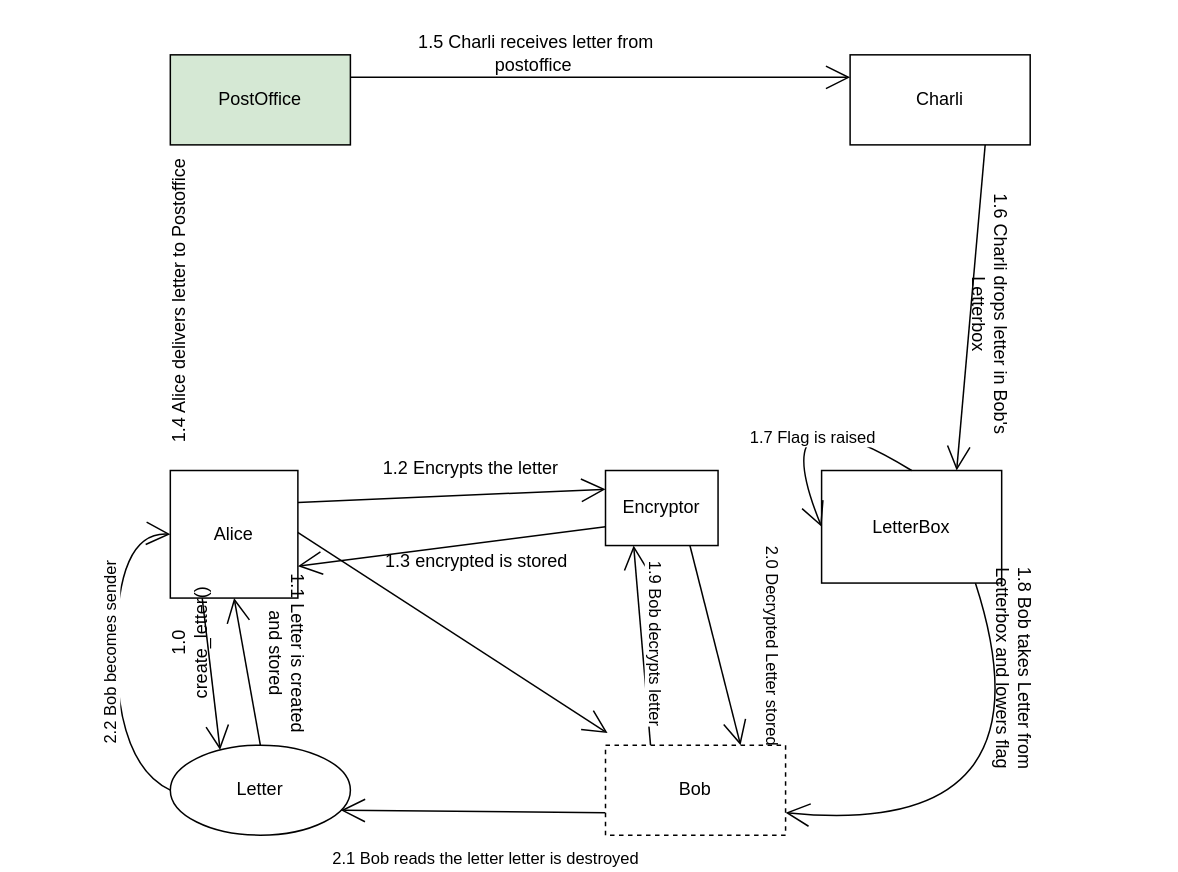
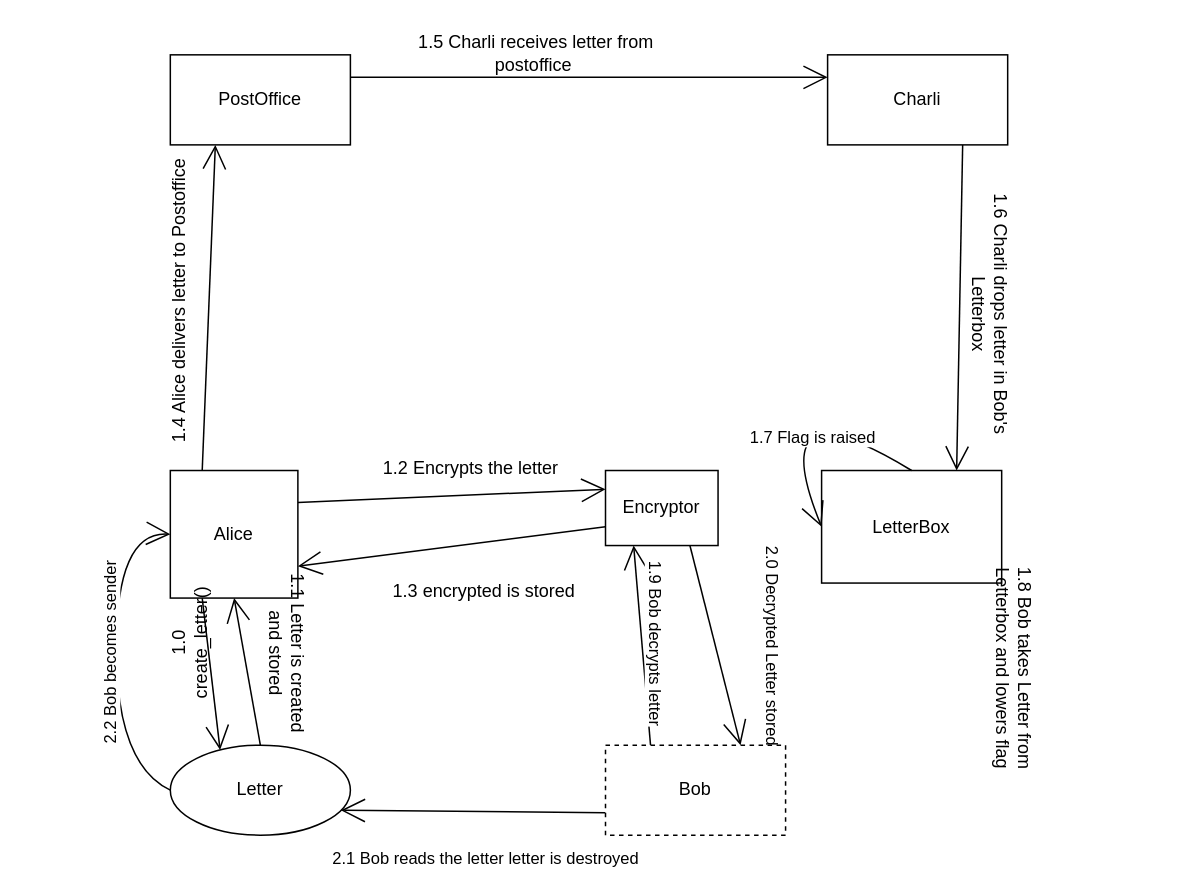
(260, 100) -> (260, 100)
(940, 100) -> (917, 100)
(479, 562) -> (487, 592)
(451, 632) -> (209, 308)
(970, 768) -> none
